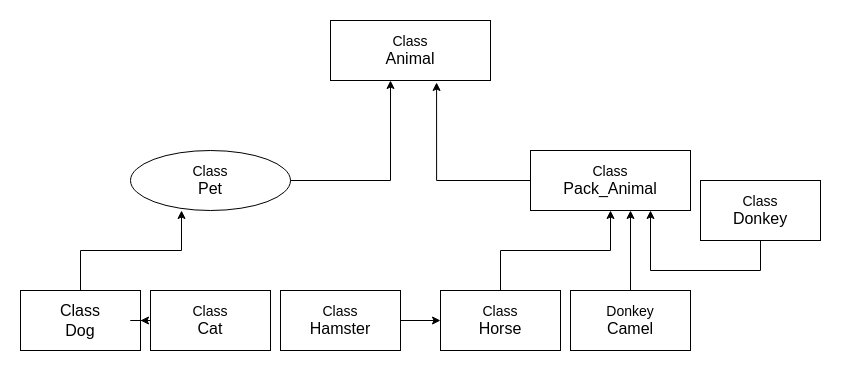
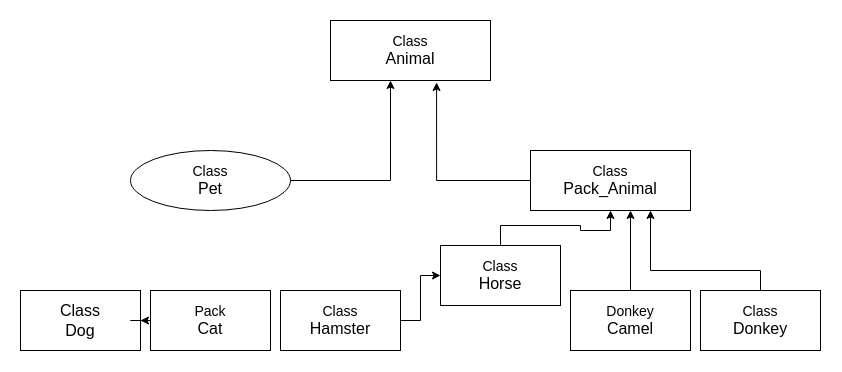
(761, 211) -> (761, 321)
(128, 251) -> none
(211, 321) -> (211, 321)
(501, 321) -> (501, 276)
